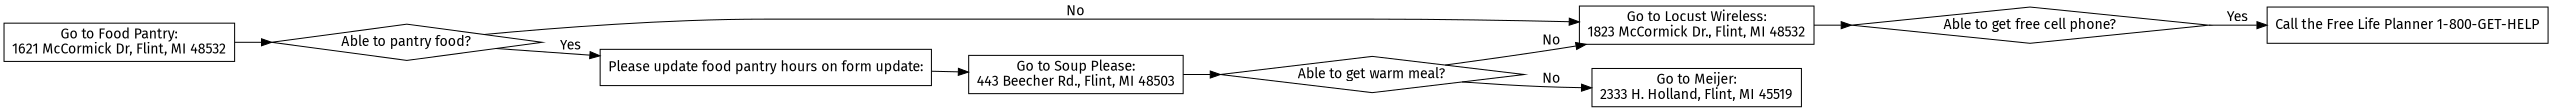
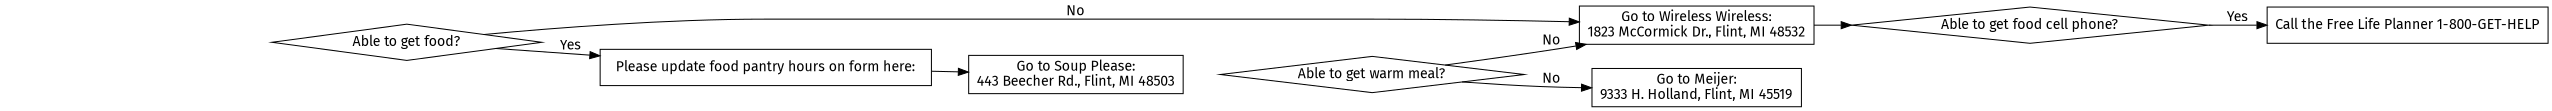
(1697, 25) -> (1697, 25)
(2030, 25) -> (2030, 25)
(119, 42) -> none
(407, 42) -> (407, 42)
(766, 67) -> (766, 67)
(1197, 75) -> none
(1697, 88) -> (1697, 88)
